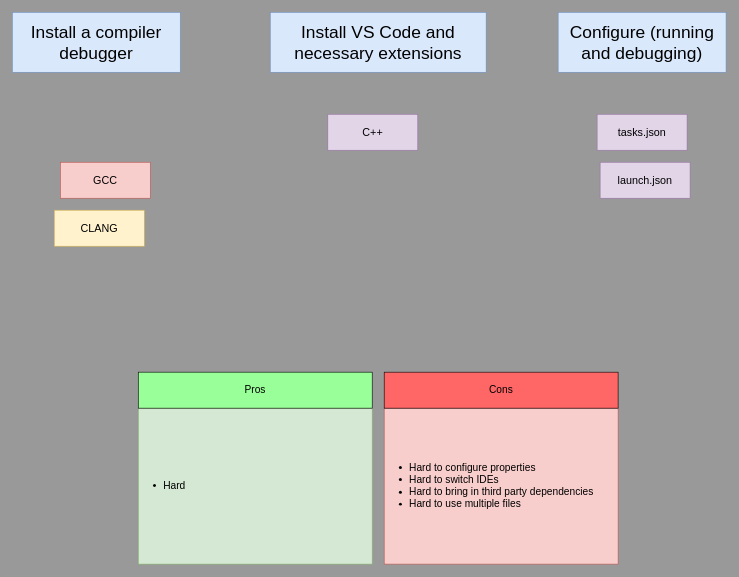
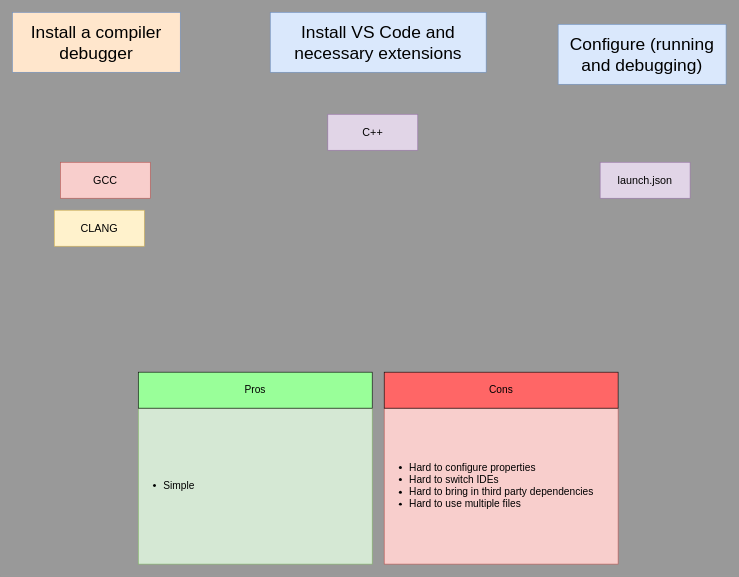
(96, 42) -> (96, 42)
(642, 42) -> (642, 54)
(642, 132) -> none
(151, 486) -> (154, 486)
